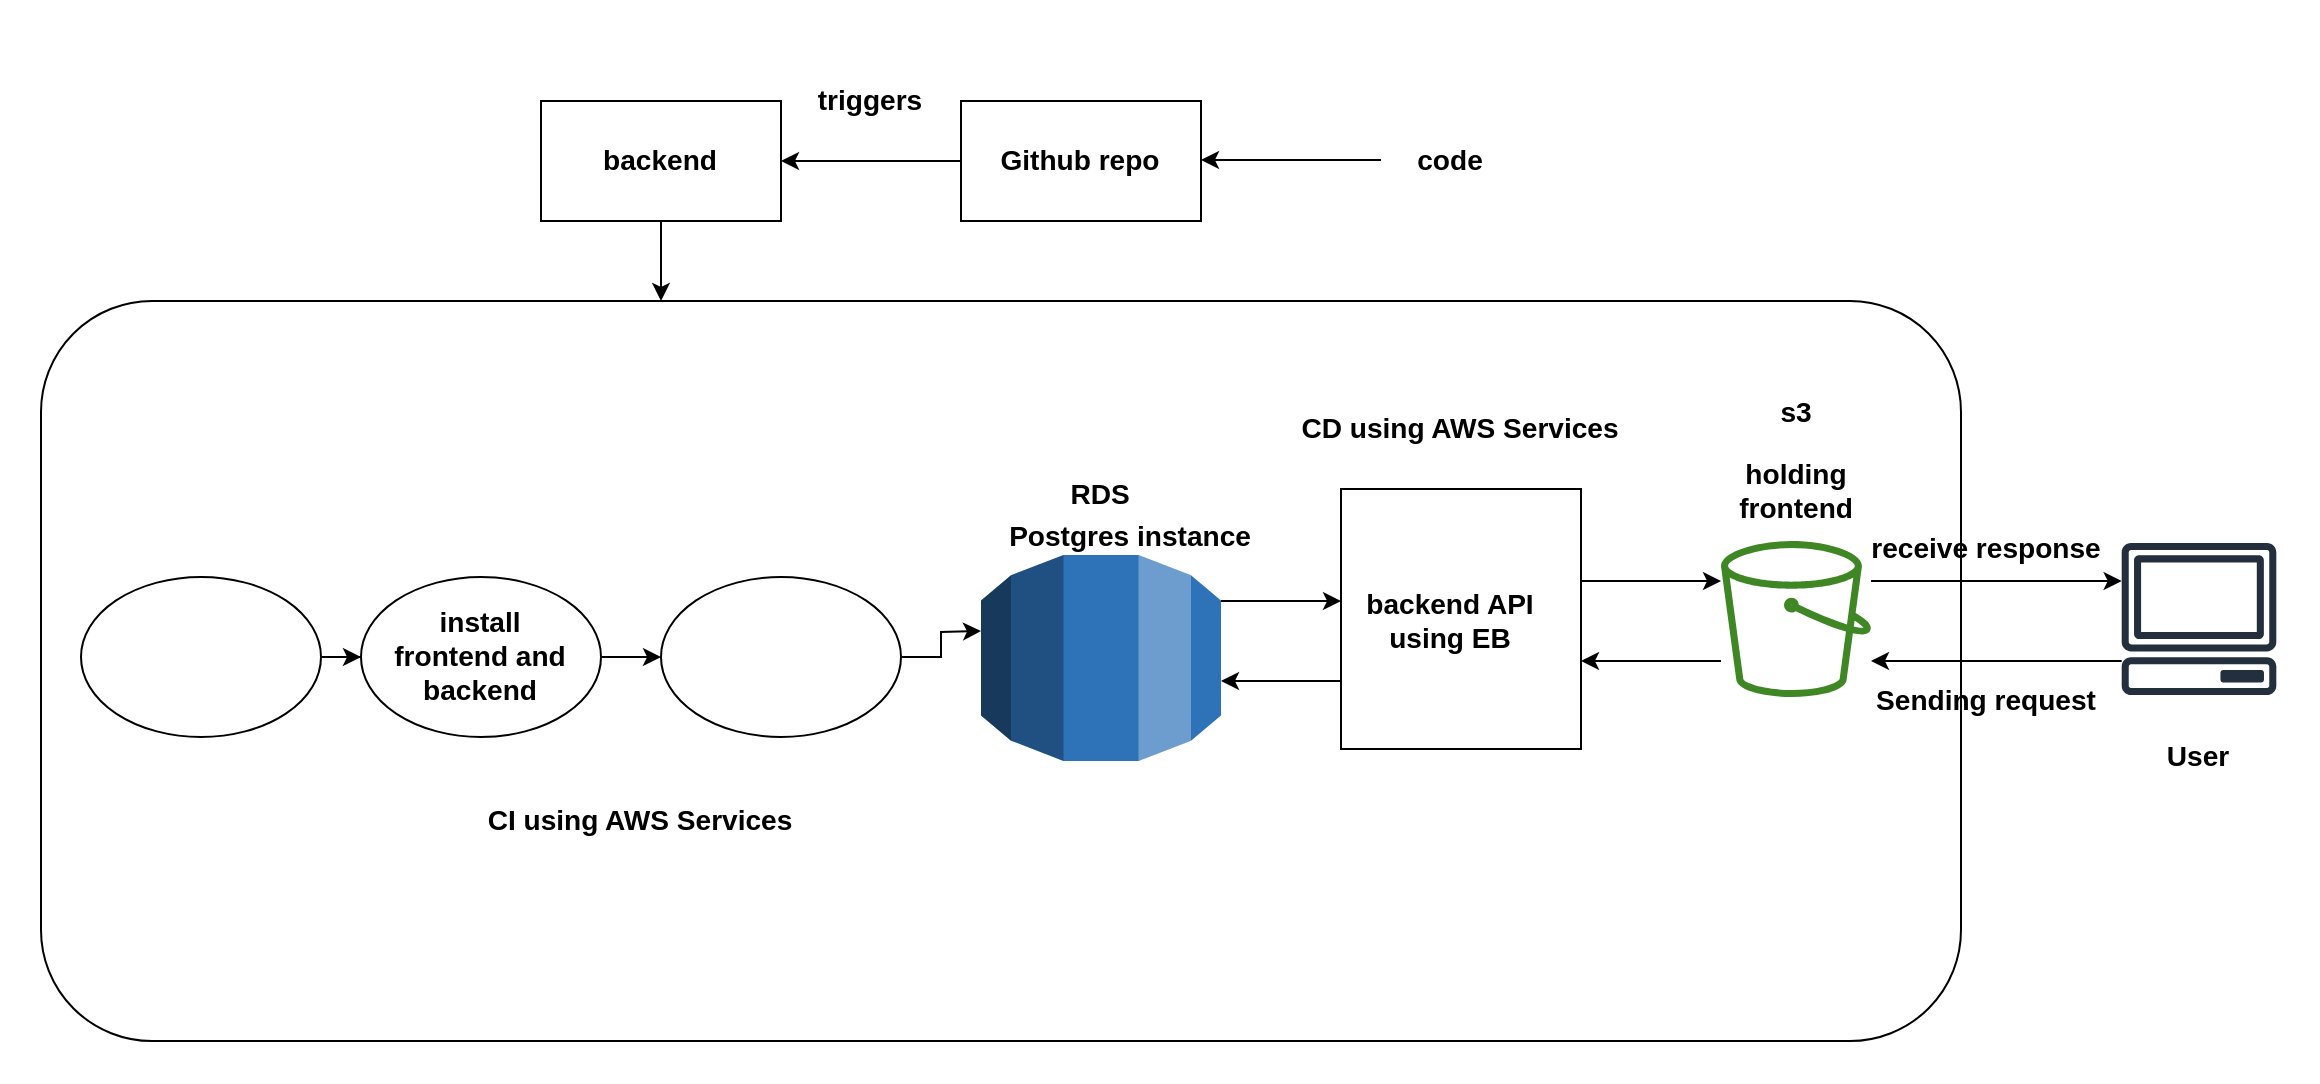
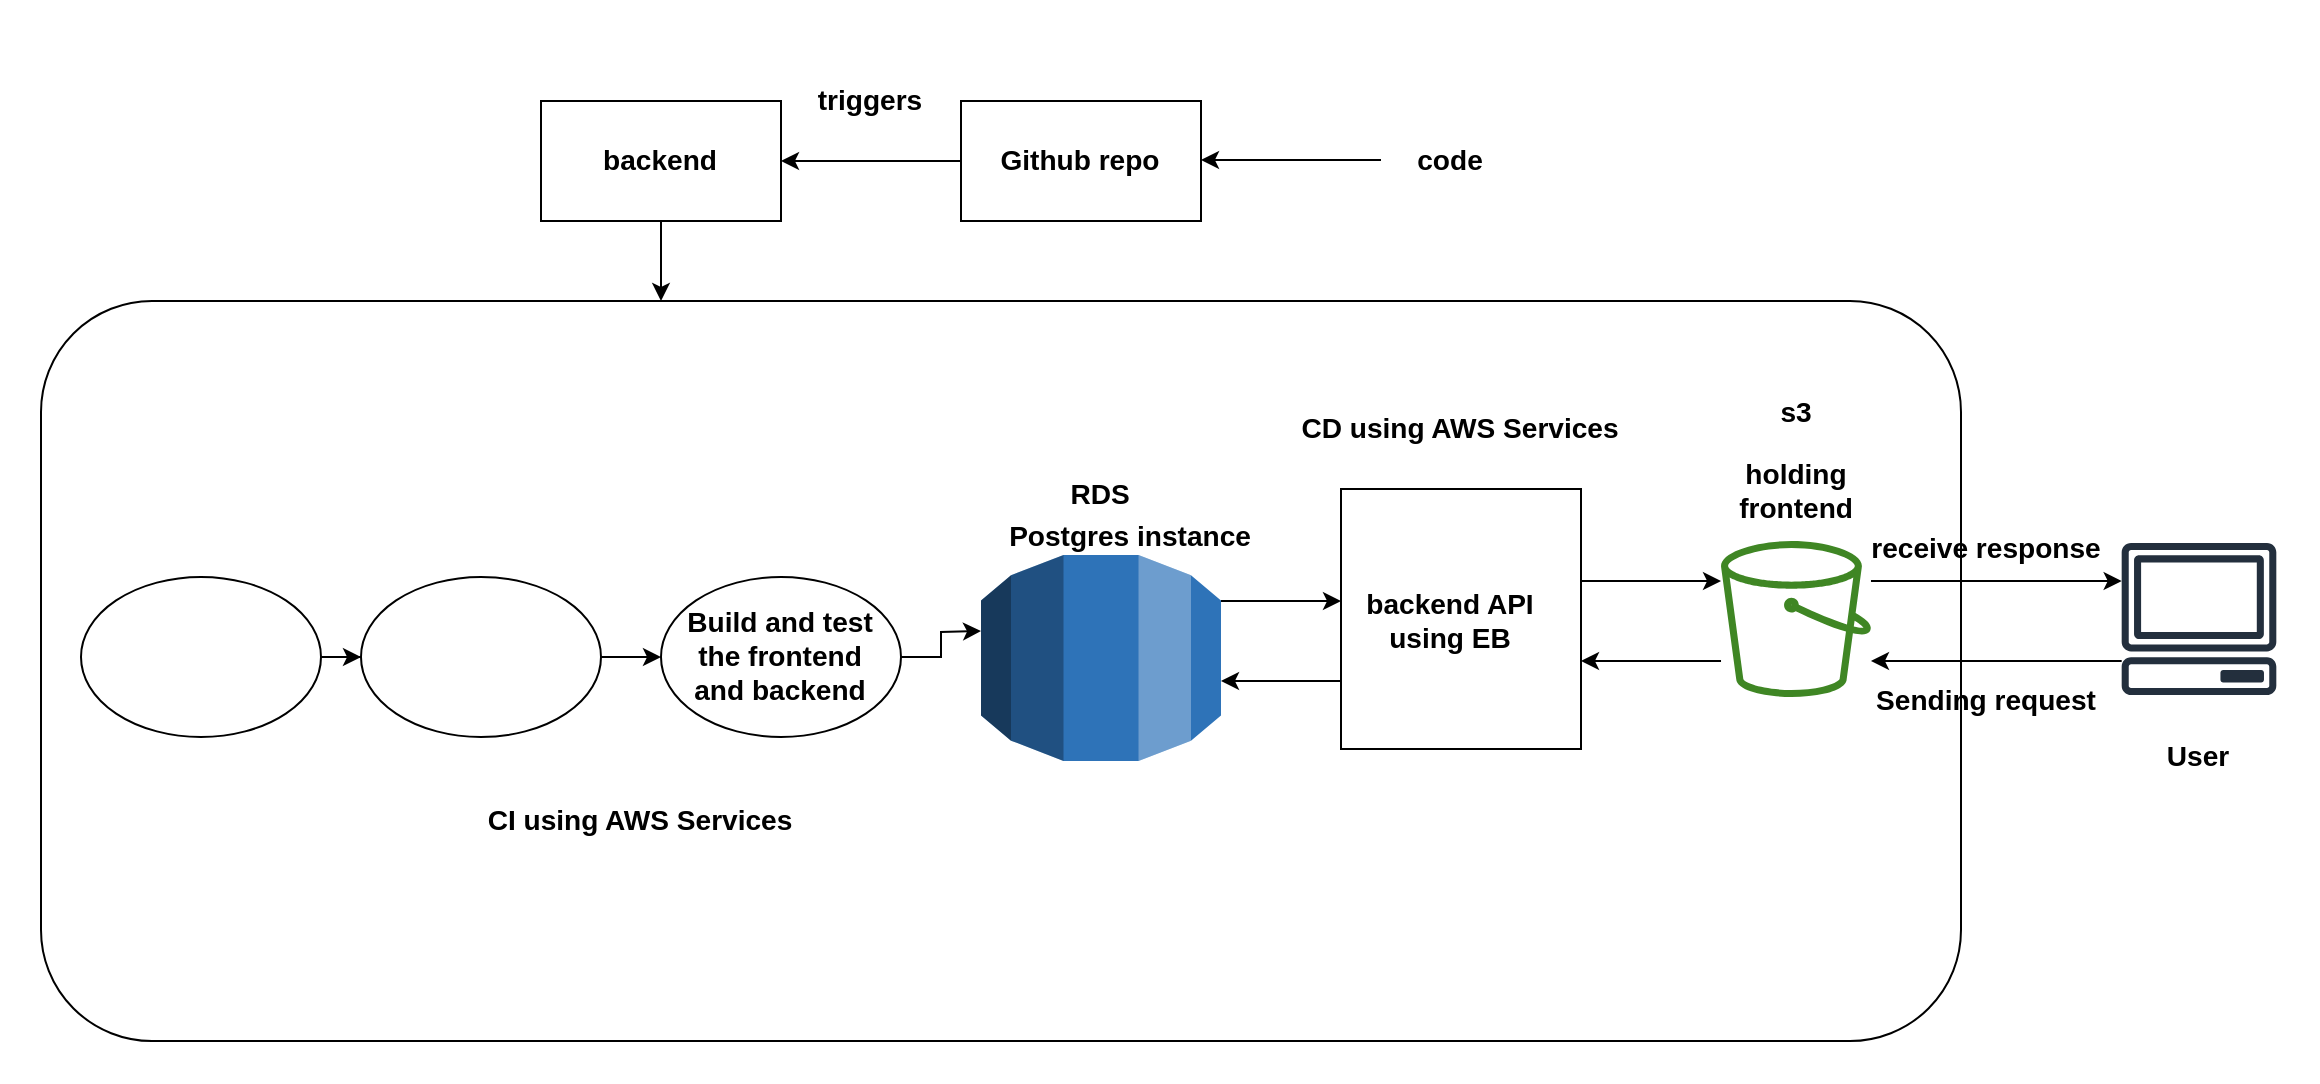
(481, 657) -> none
none -> (781, 657)
